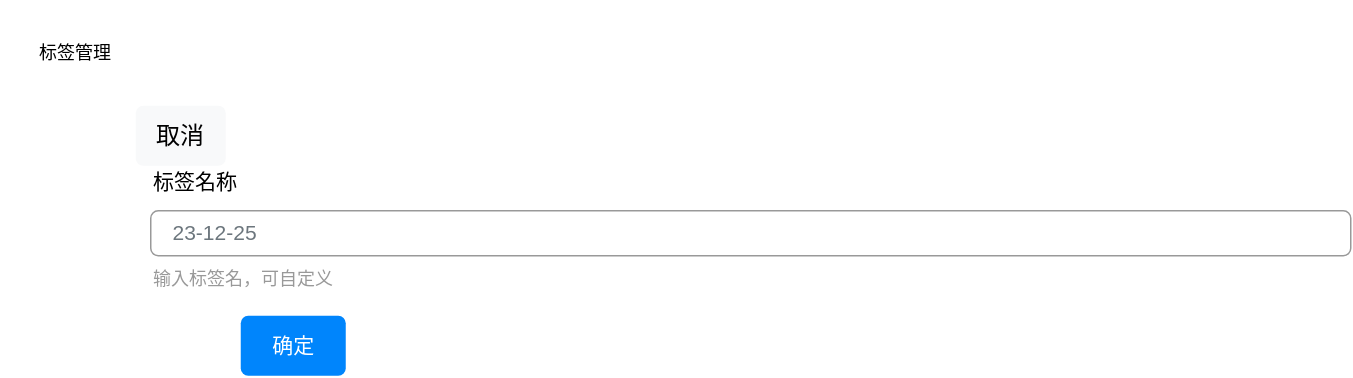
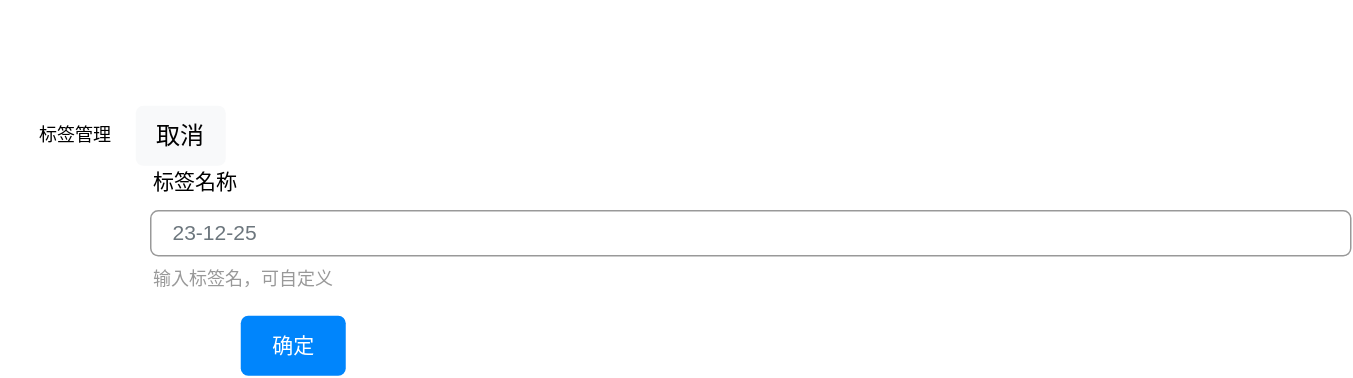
(76, 53) -> (76, 136)
